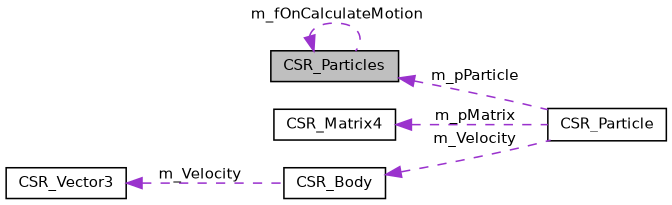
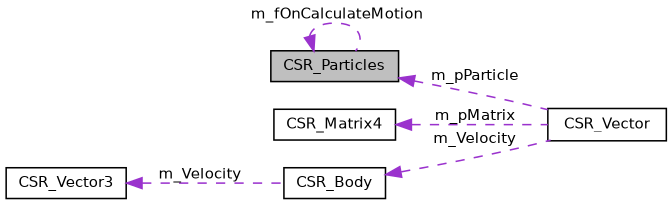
(607, 125) -> (607, 125)
